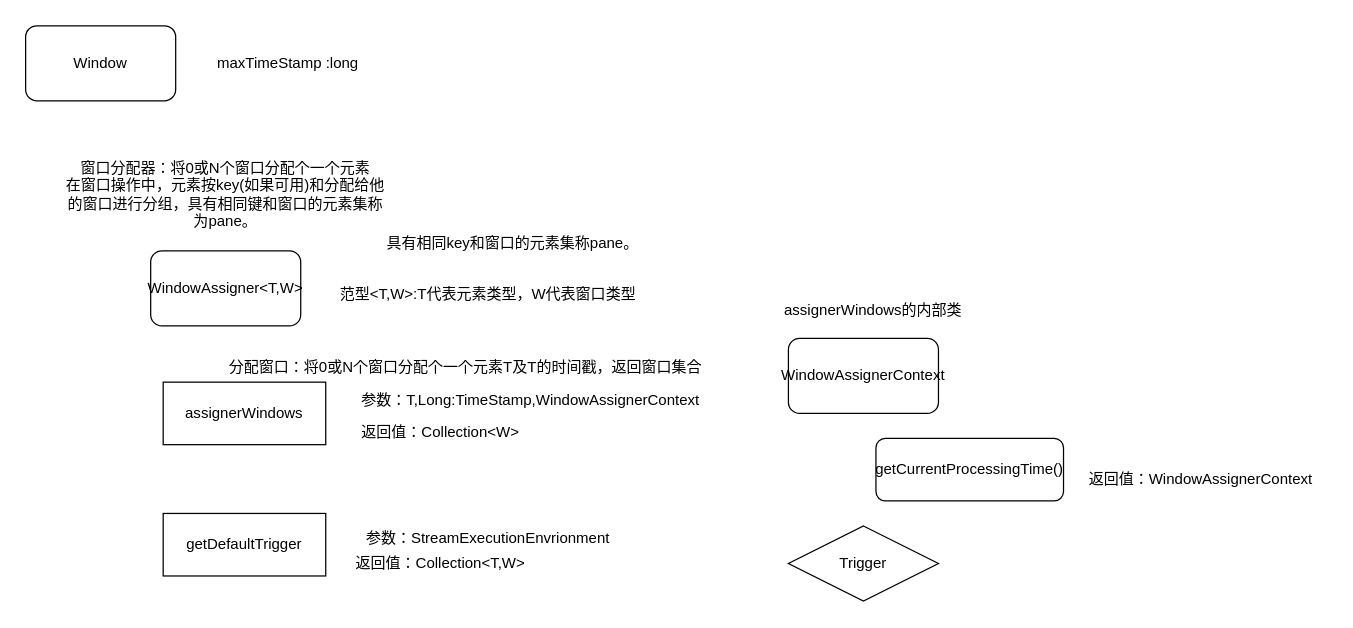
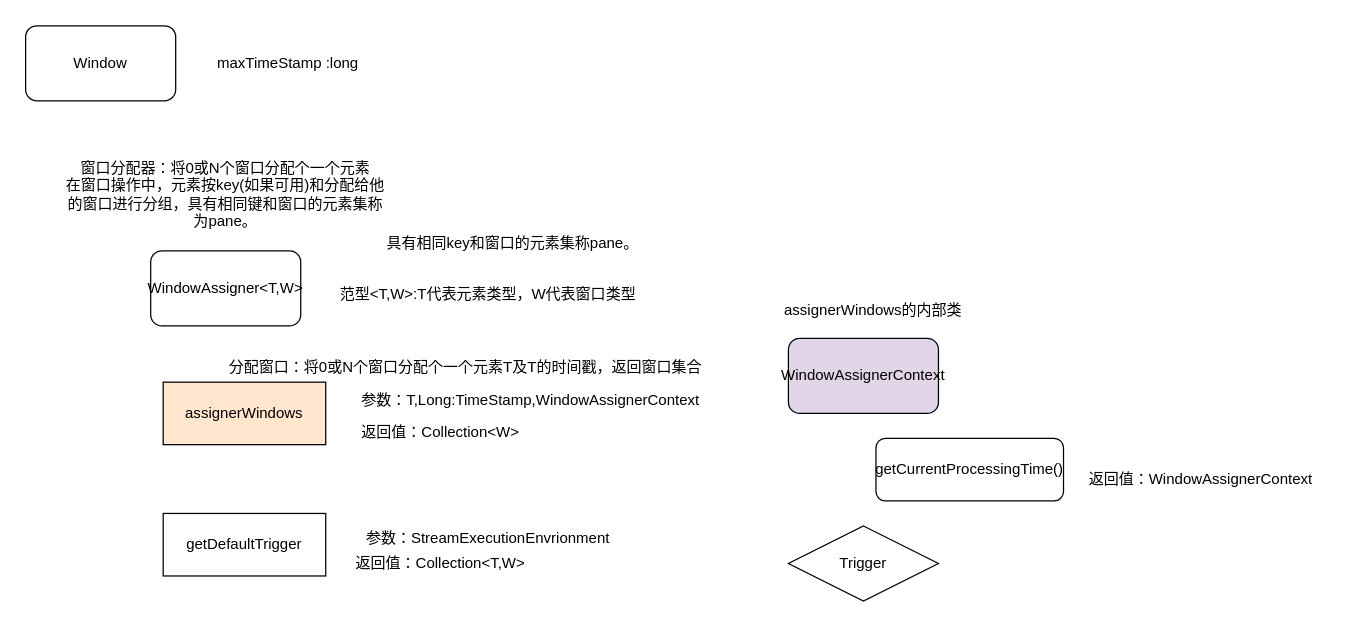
(863, 376) -> (863, 376)
(244, 413) -> (244, 413)
